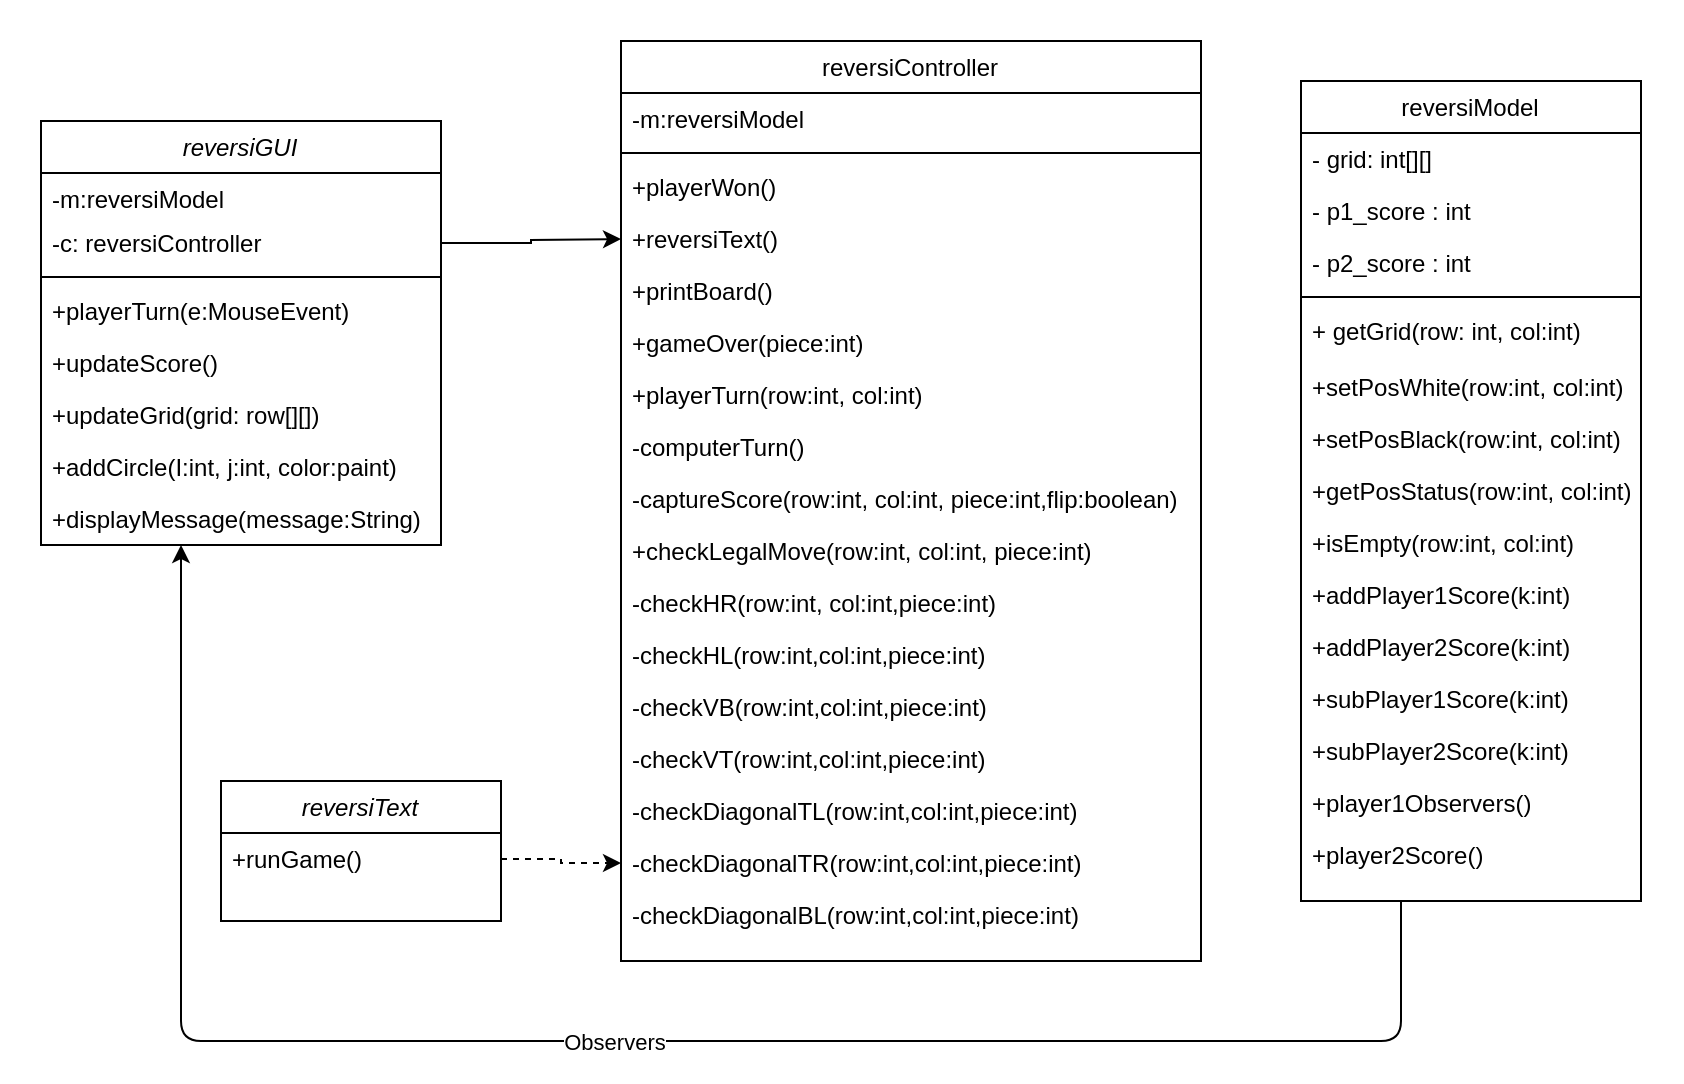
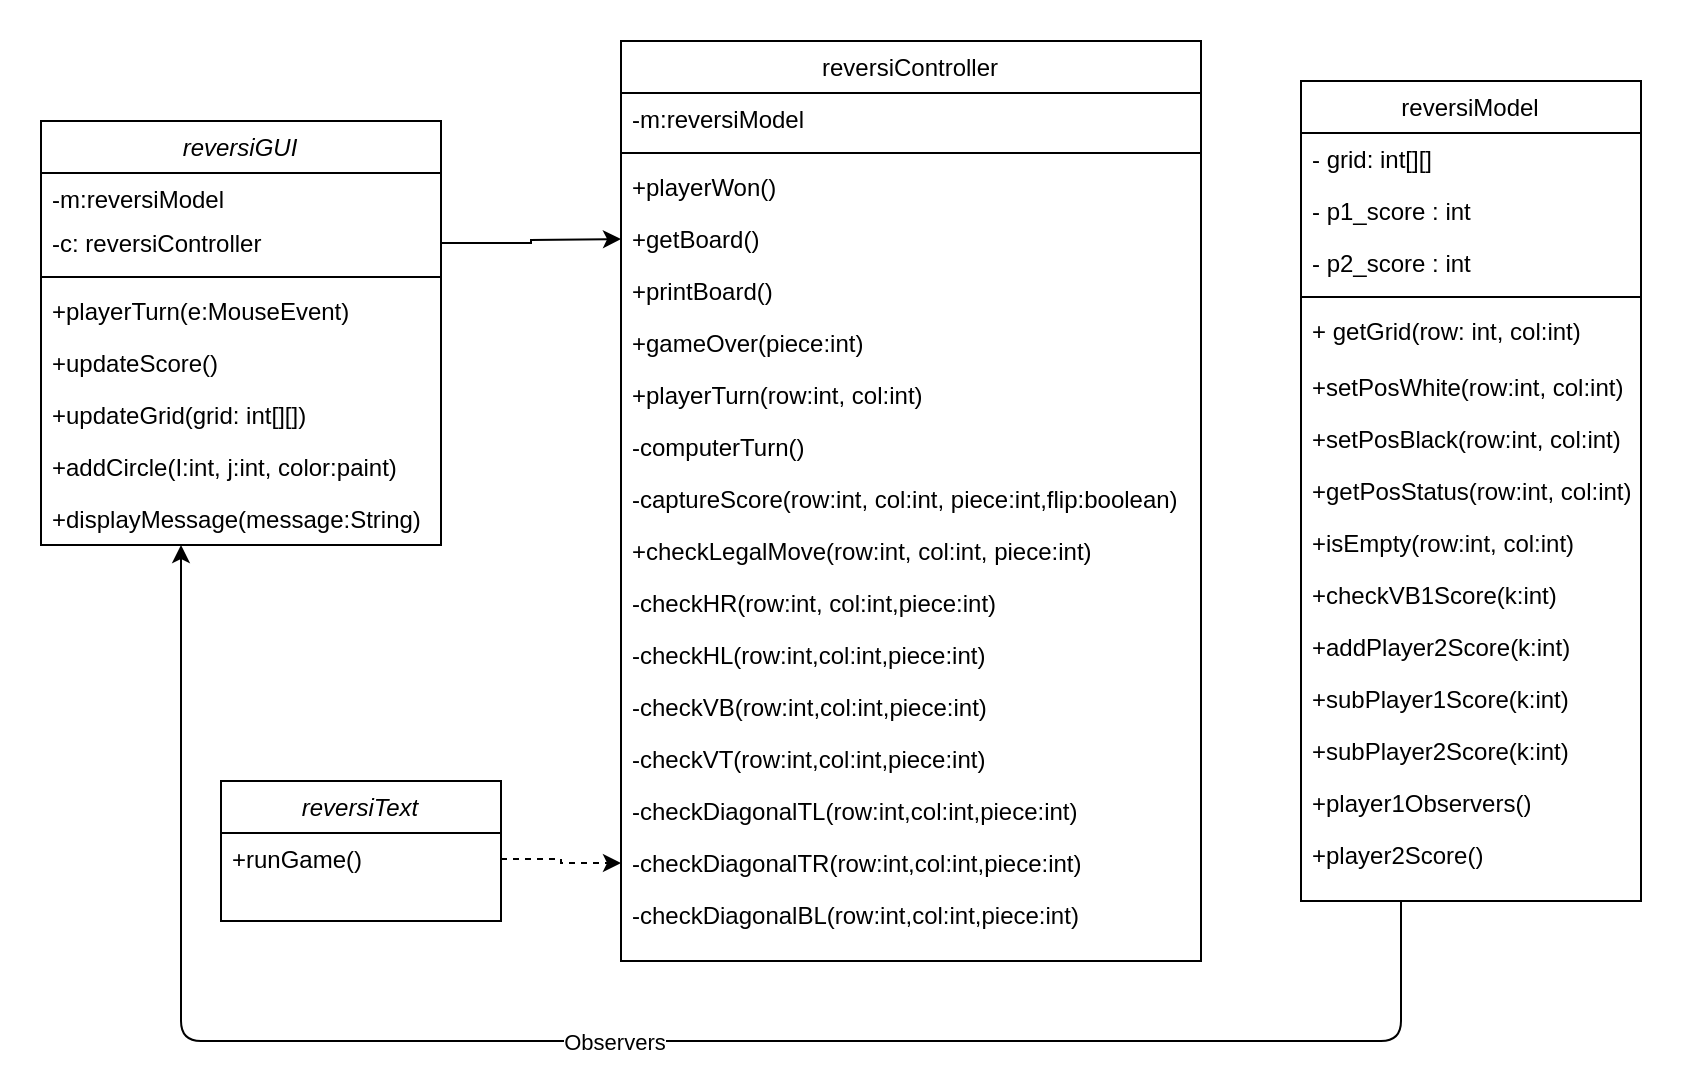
(723, 240) -> (706, 240)
(214, 416) -> (211, 416)
(1457, 596) -> (1447, 596)
